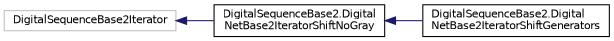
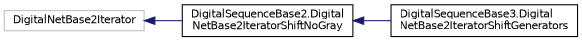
(90, 21) -> (74, 21)
(516, 21) -> (484, 21)
